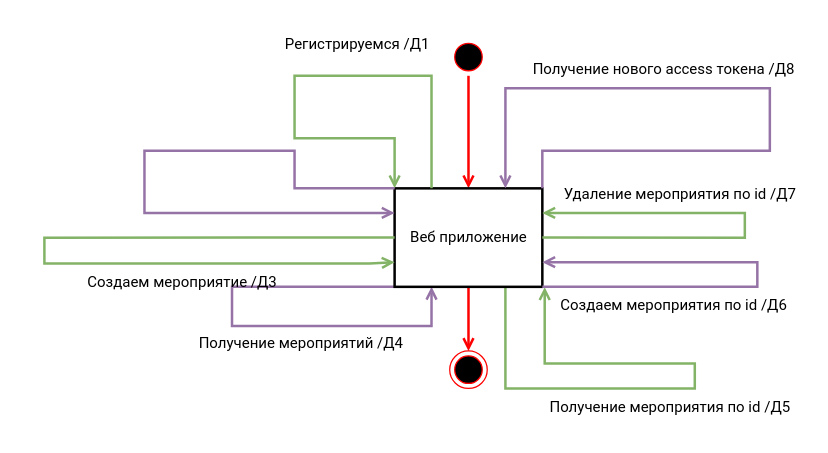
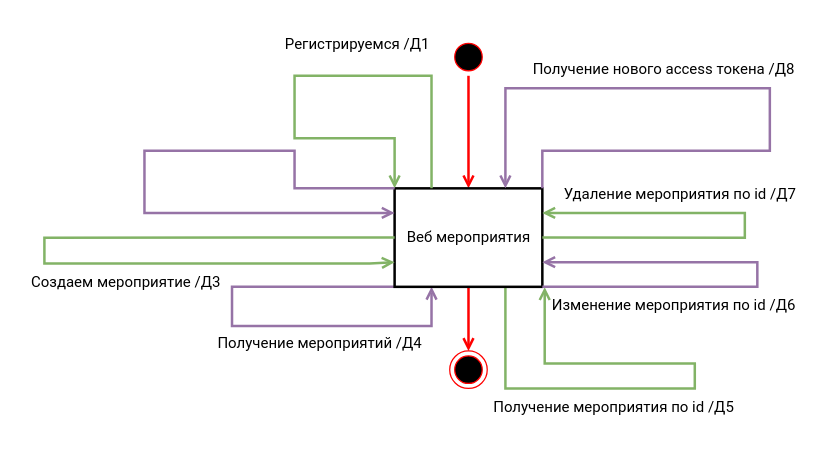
(469, 237) -> (469, 237)
(182, 282) -> (126, 282)
(674, 306) -> (674, 306)
(301, 343) -> (319, 343)
(669, 407) -> (613, 407)
